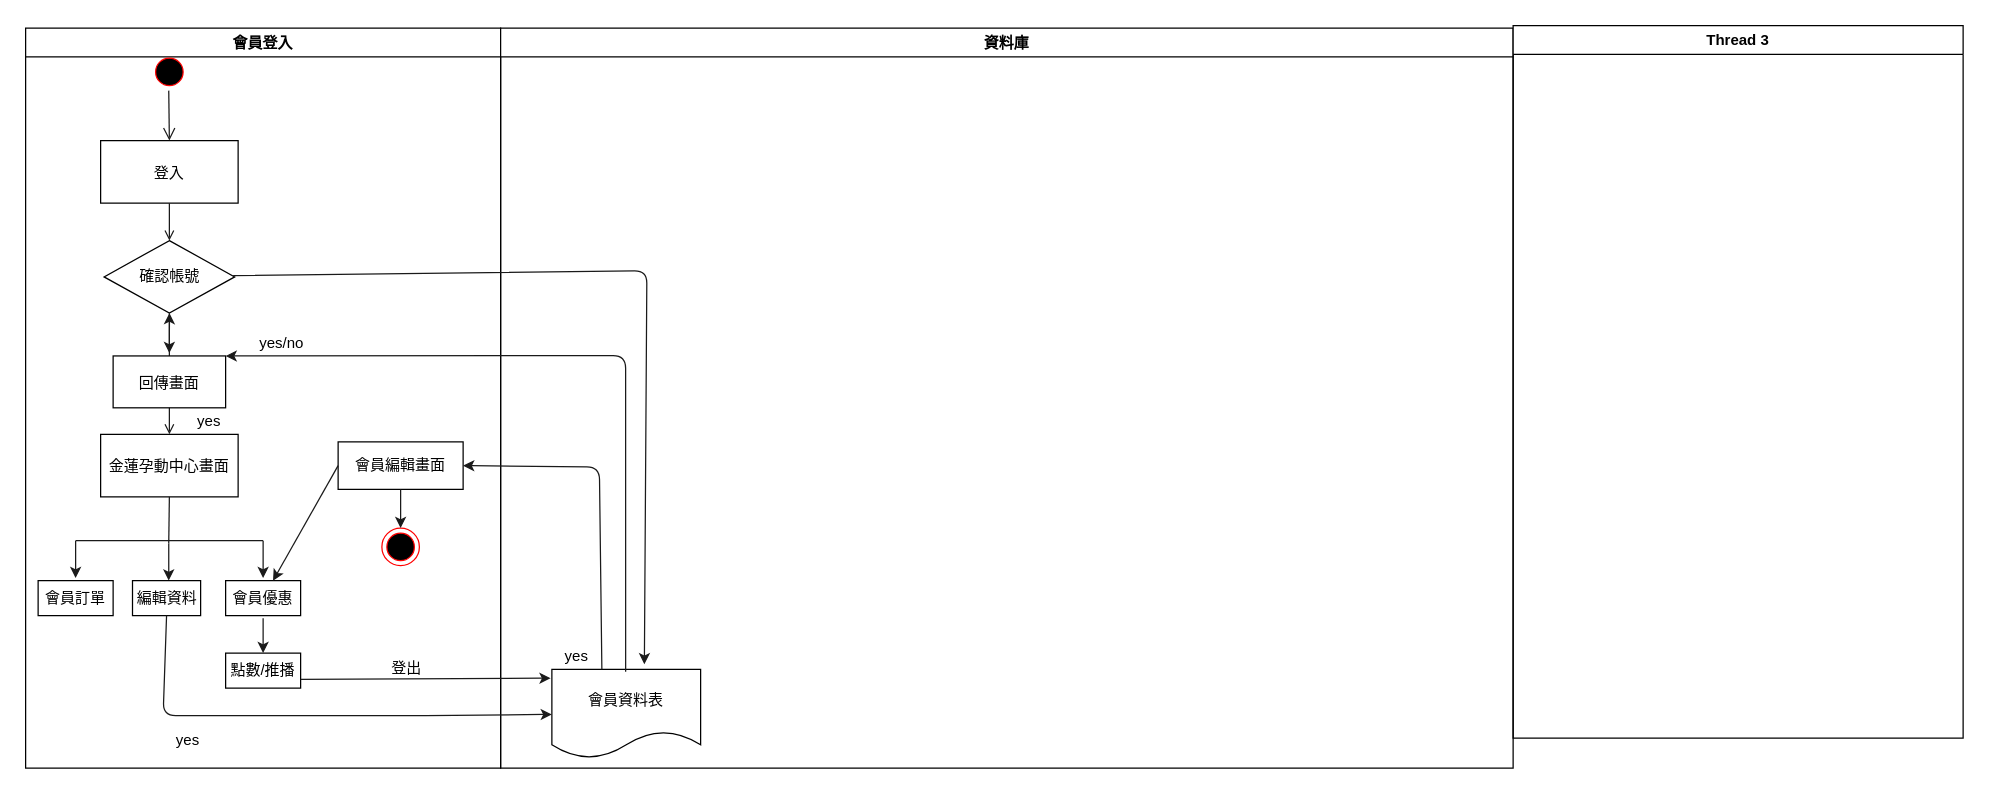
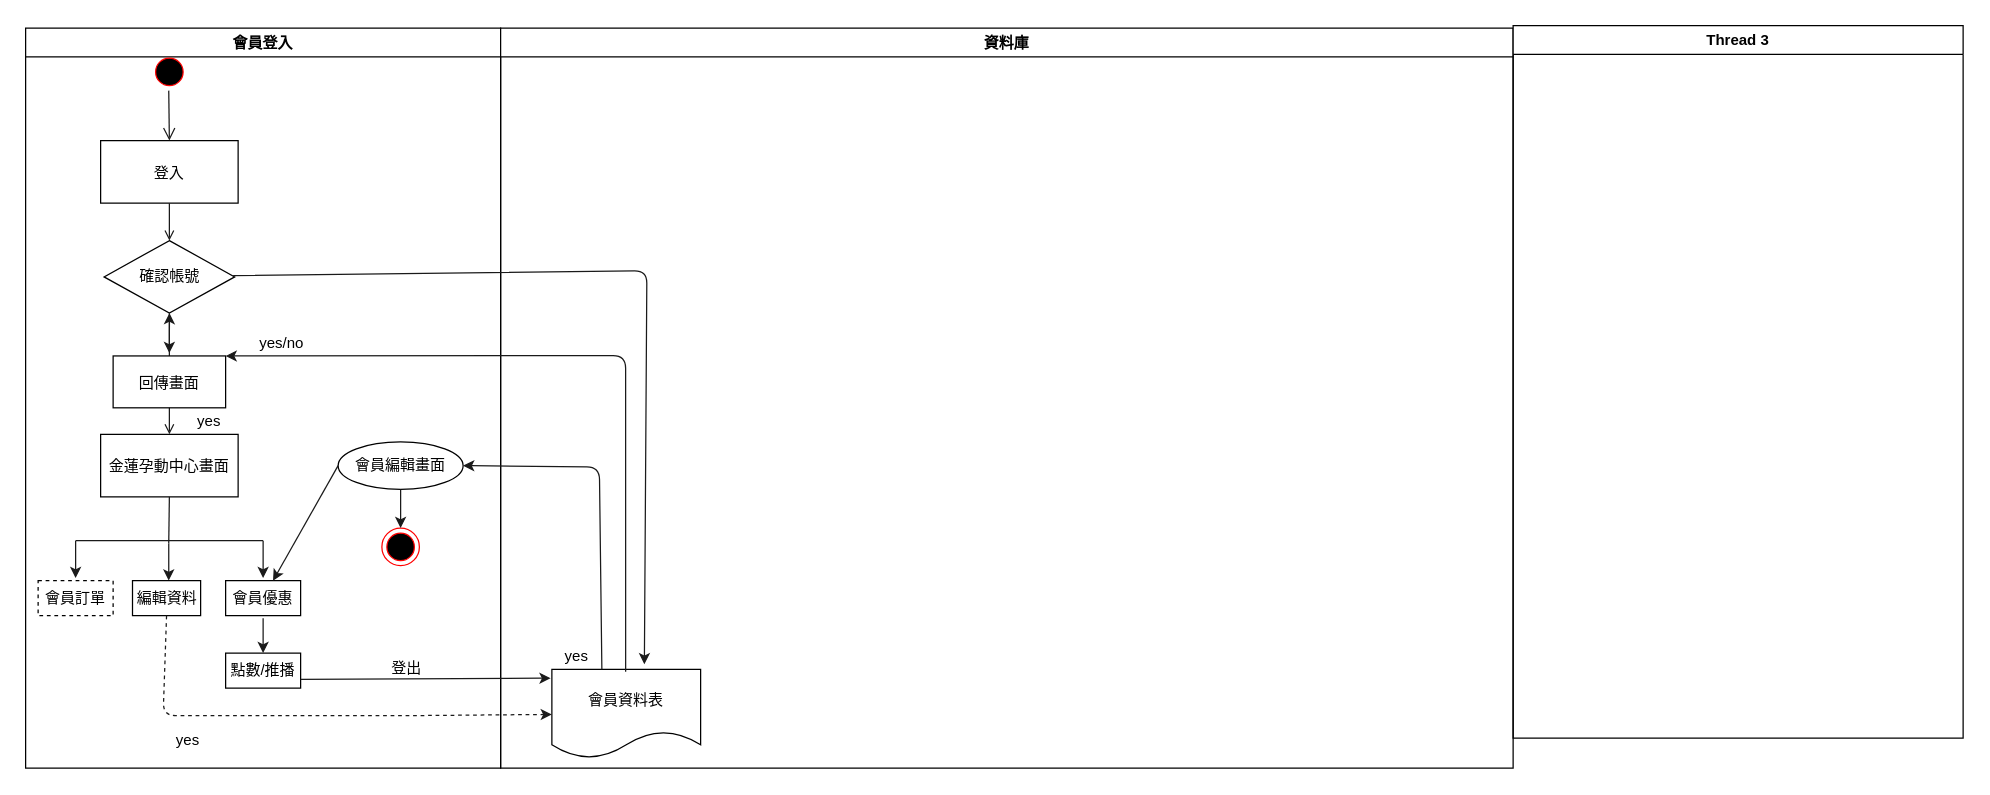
(401, 466) -> (401, 466)
(76, 598) -> (76, 598)
(306, 716) -> (306, 716)
